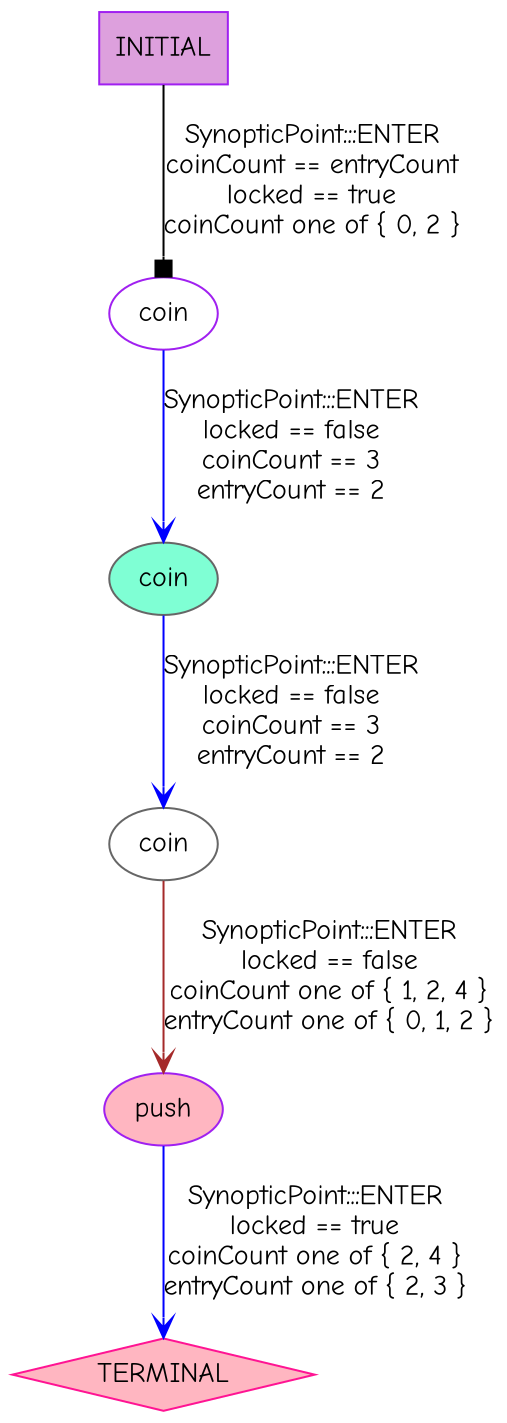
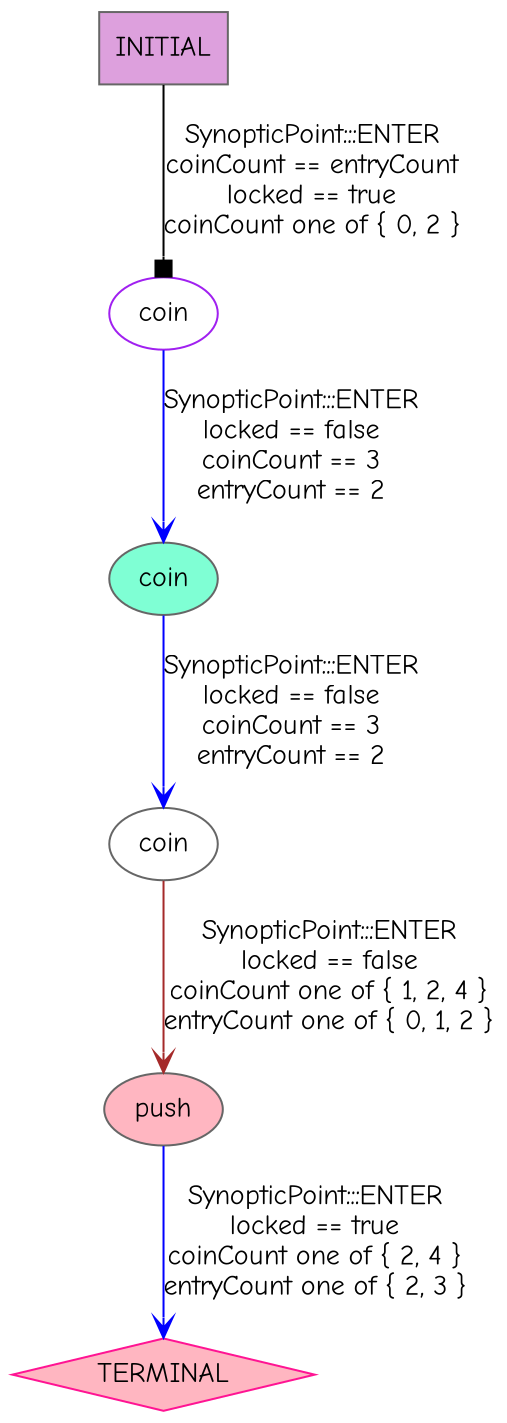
(164, 48) -> (164, 48)
(164, 1109) -> (164, 1109)
